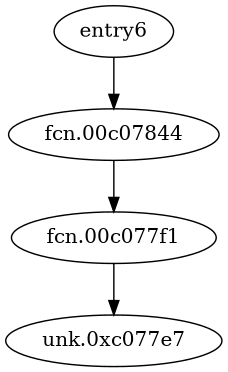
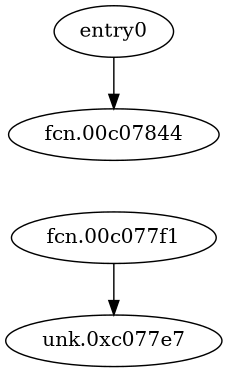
(114, 32) -> (114, 32)
(114, 179) -> none
